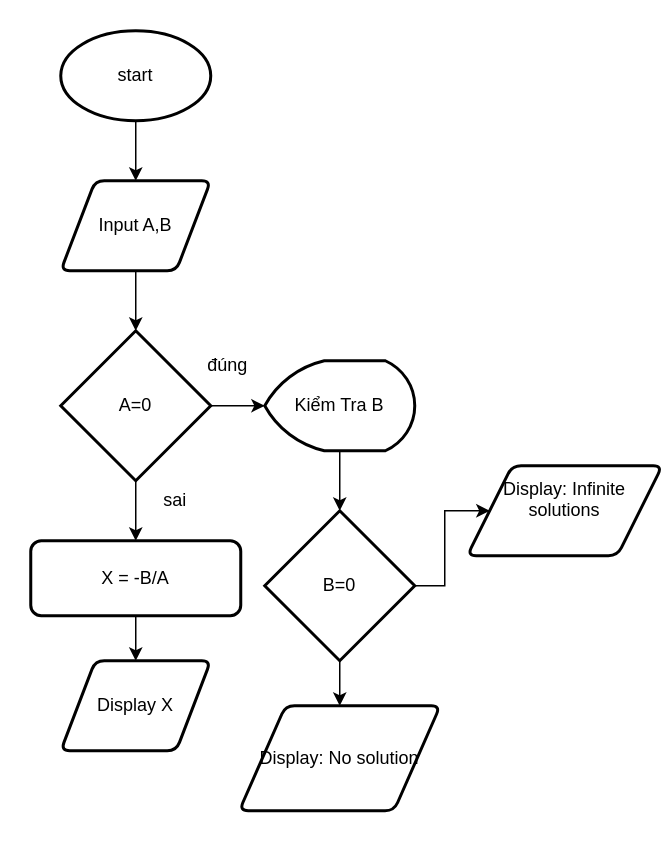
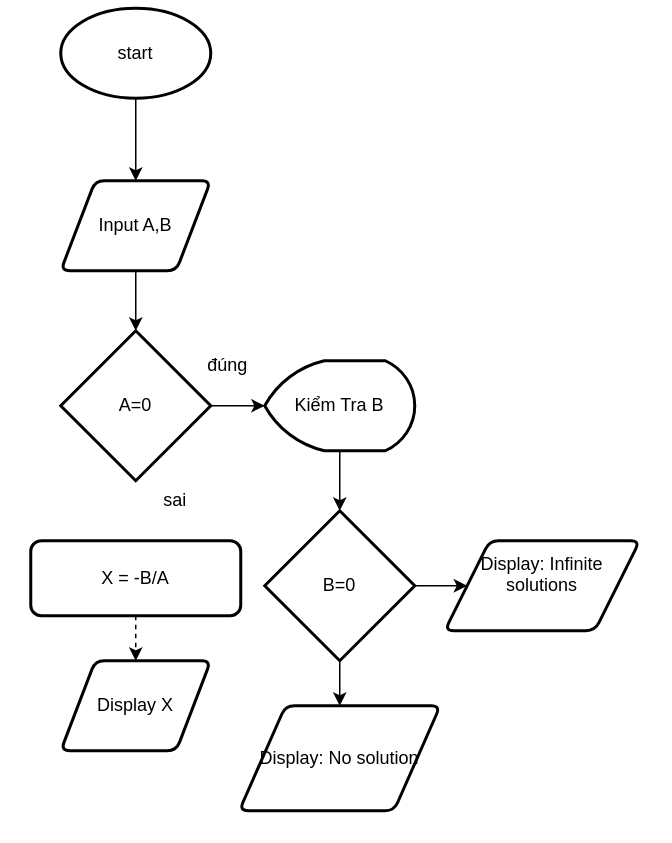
(136, 76) -> (136, 53)
(136, 506) -> none
(565, 511) -> (542, 586)
(136, 634) -> (136, 634)
